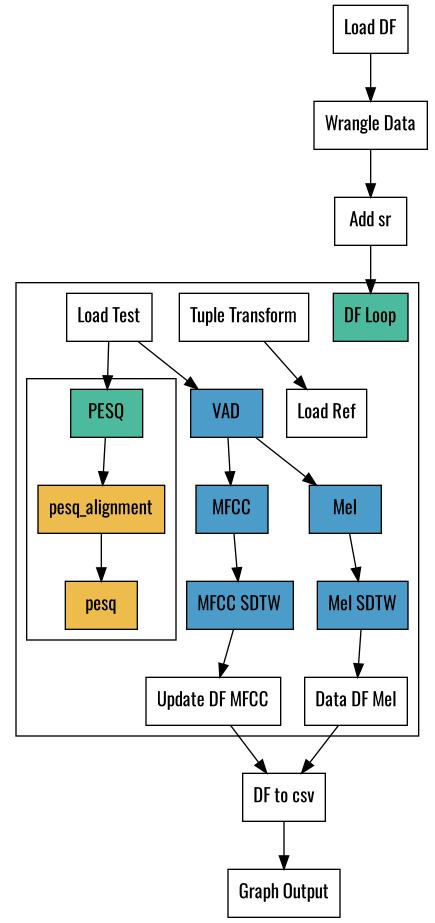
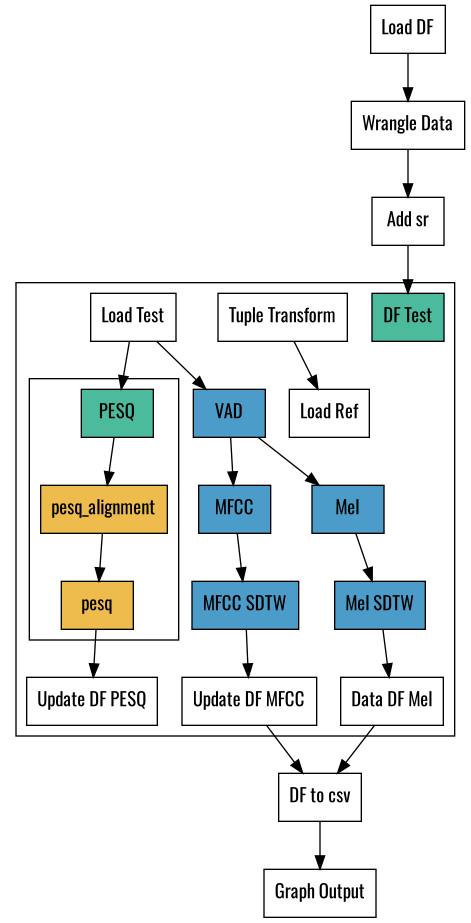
(371, 317) -> (408, 317)
none -> (92, 701)
